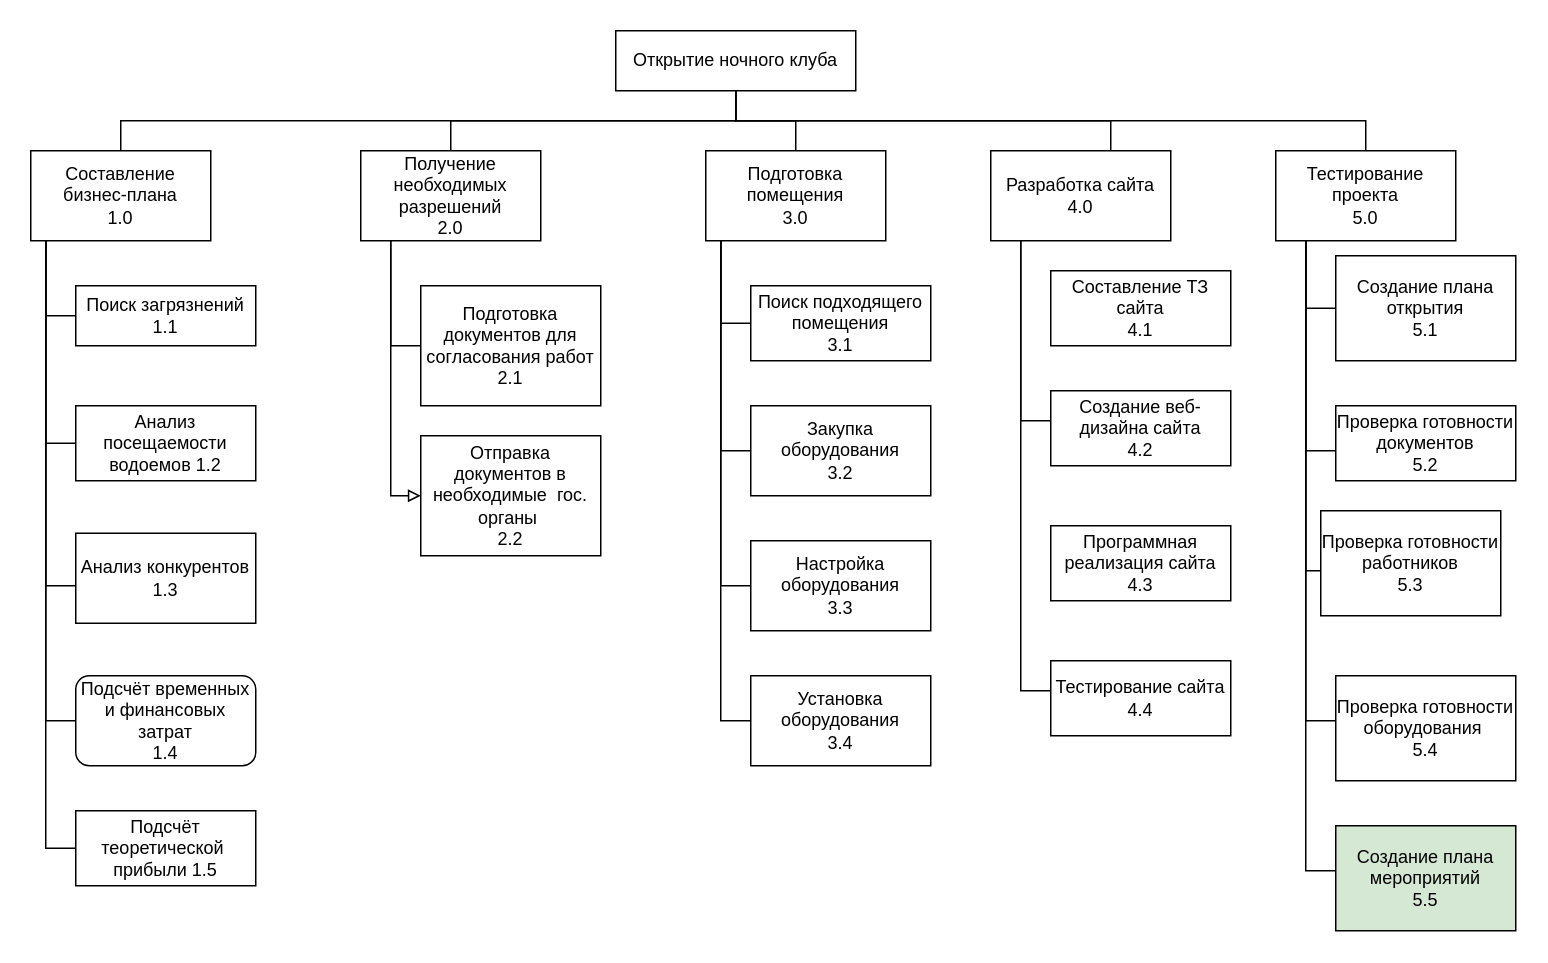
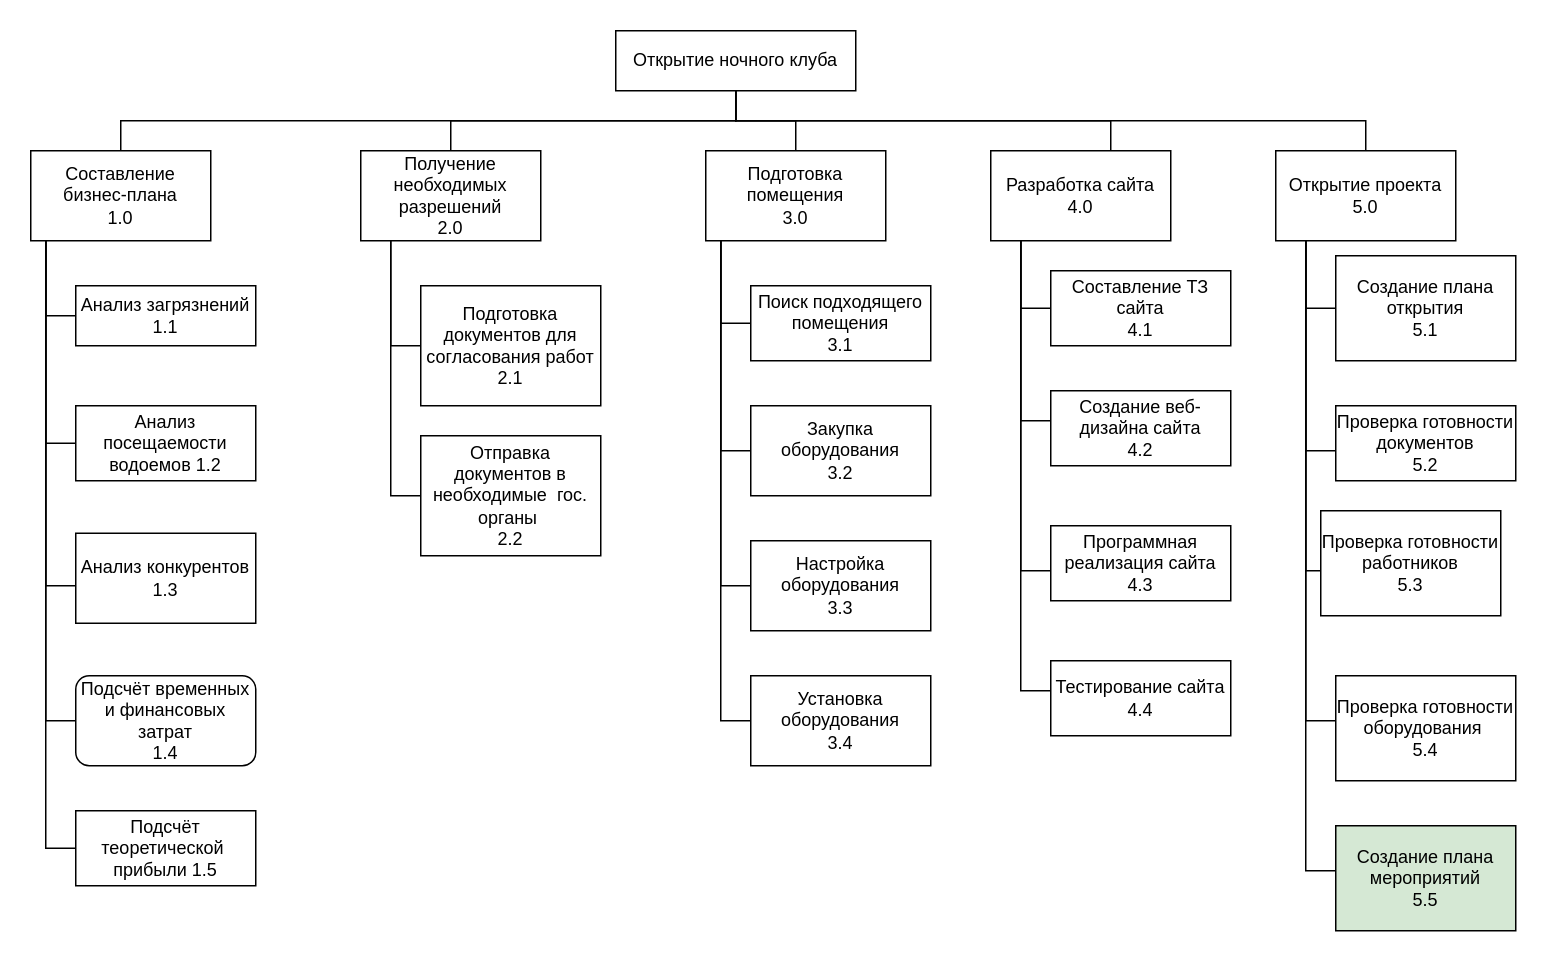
(1366, 196) -> (1366, 196)
none -> (1037, 308)
(166, 316) -> (166, 316)
(408, 496) -> (412, 496)
none -> (1038, 571)
